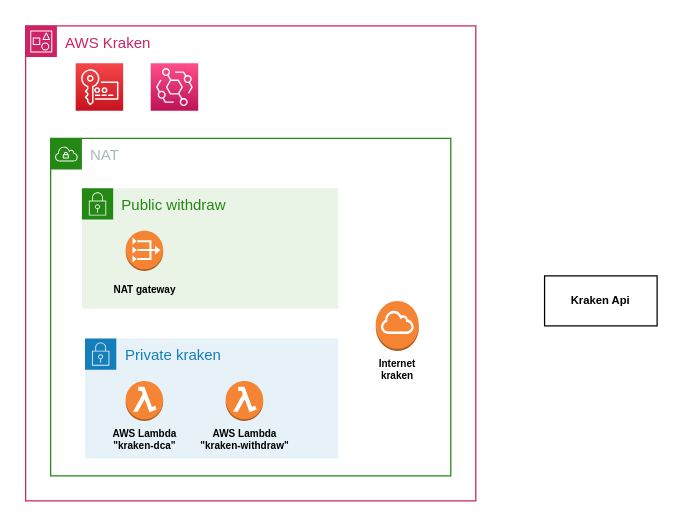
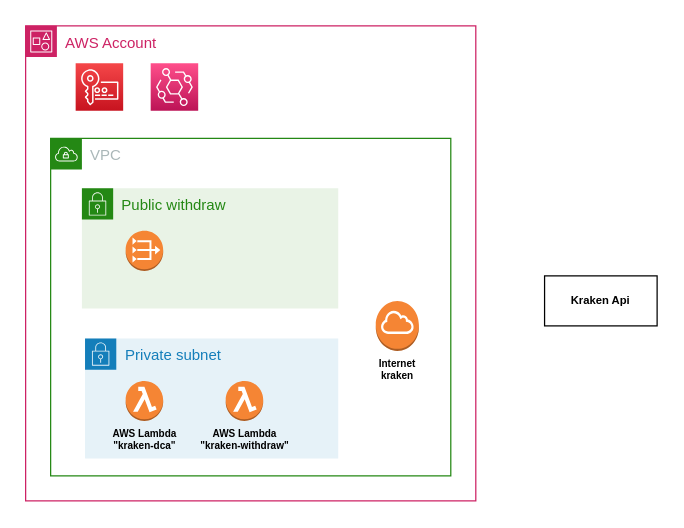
(106, 43) -> (110, 43)
(103, 156) -> (103, 156)
(144, 289) -> none
(181, 356) -> (181, 356)
